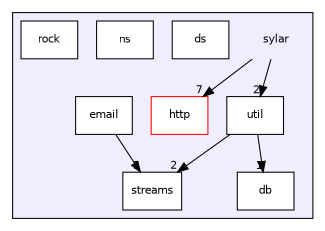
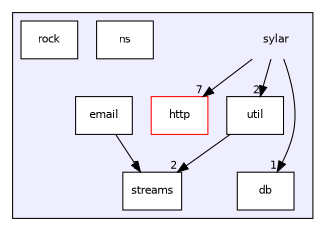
(201, 40) -> none
(260, 148) -> (295, 111)
